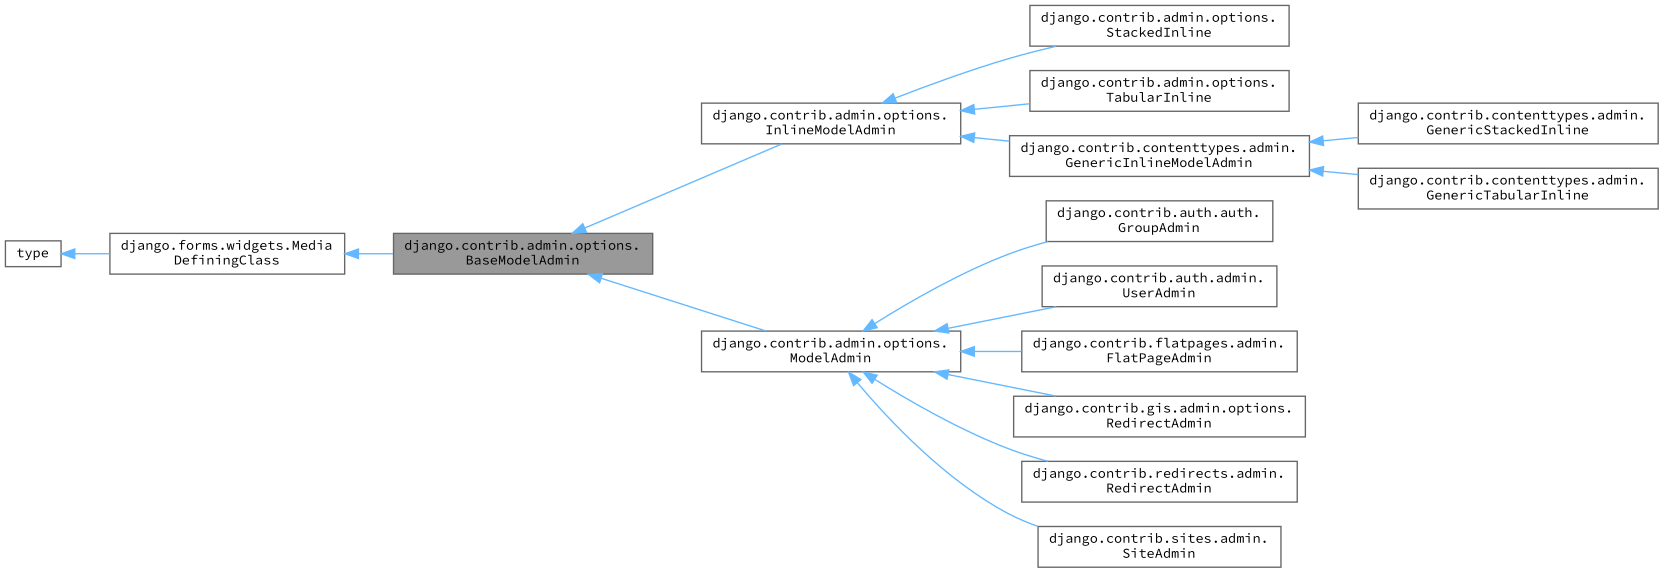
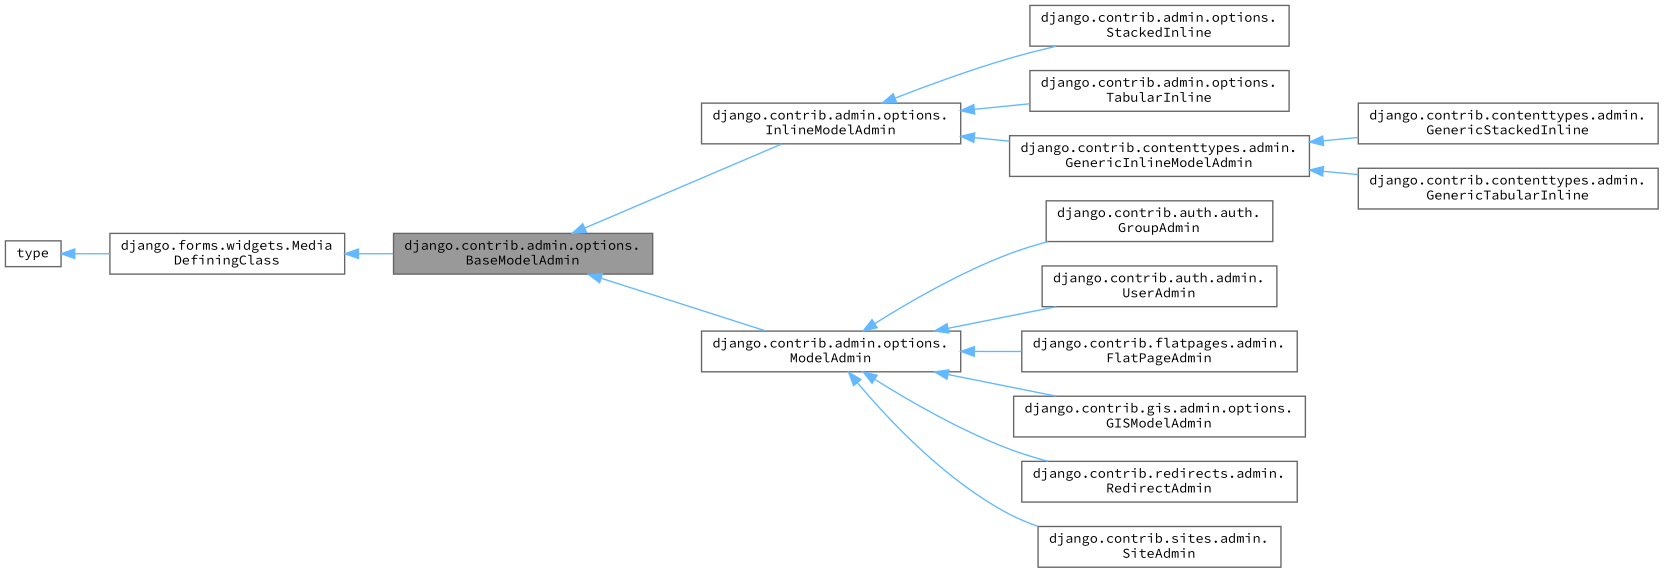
(1160, 417) -> (1160, 417)
